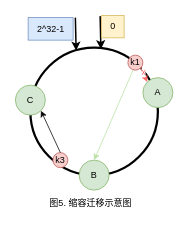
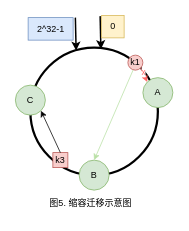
(60, 160) -> (60, 160)
